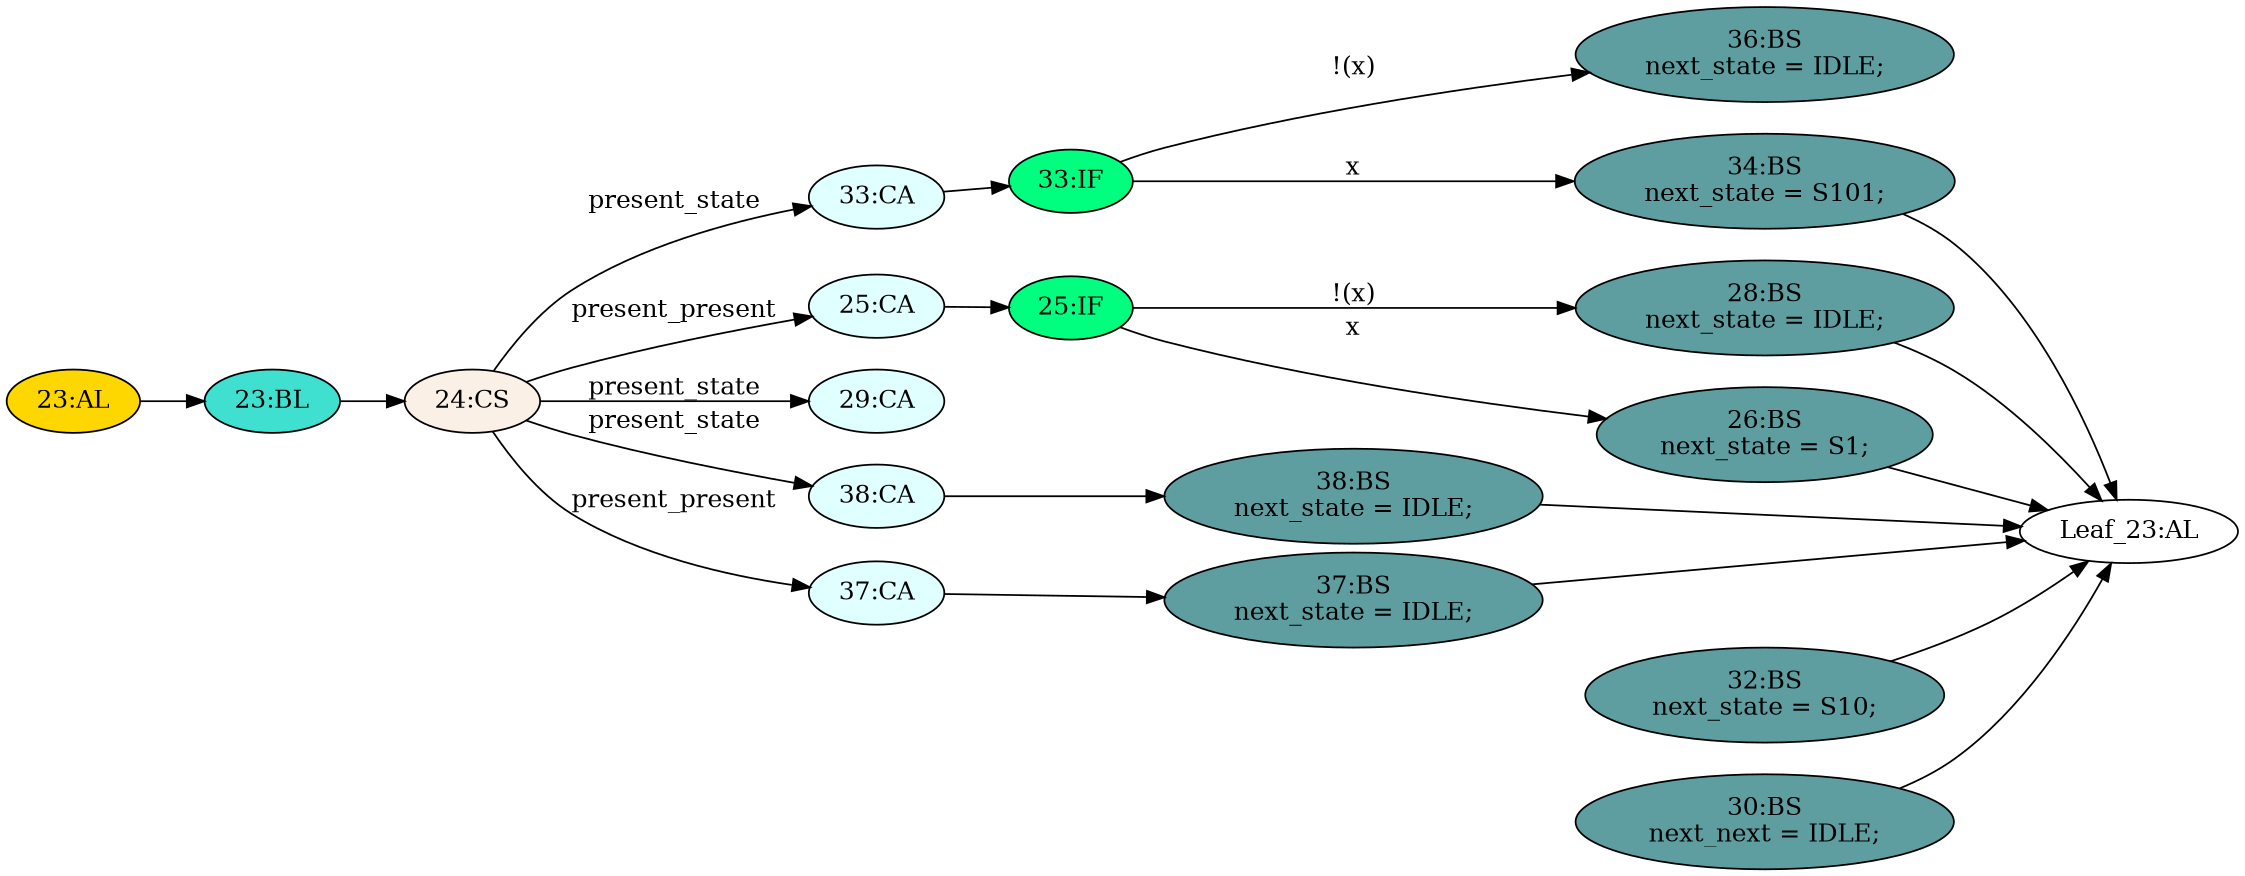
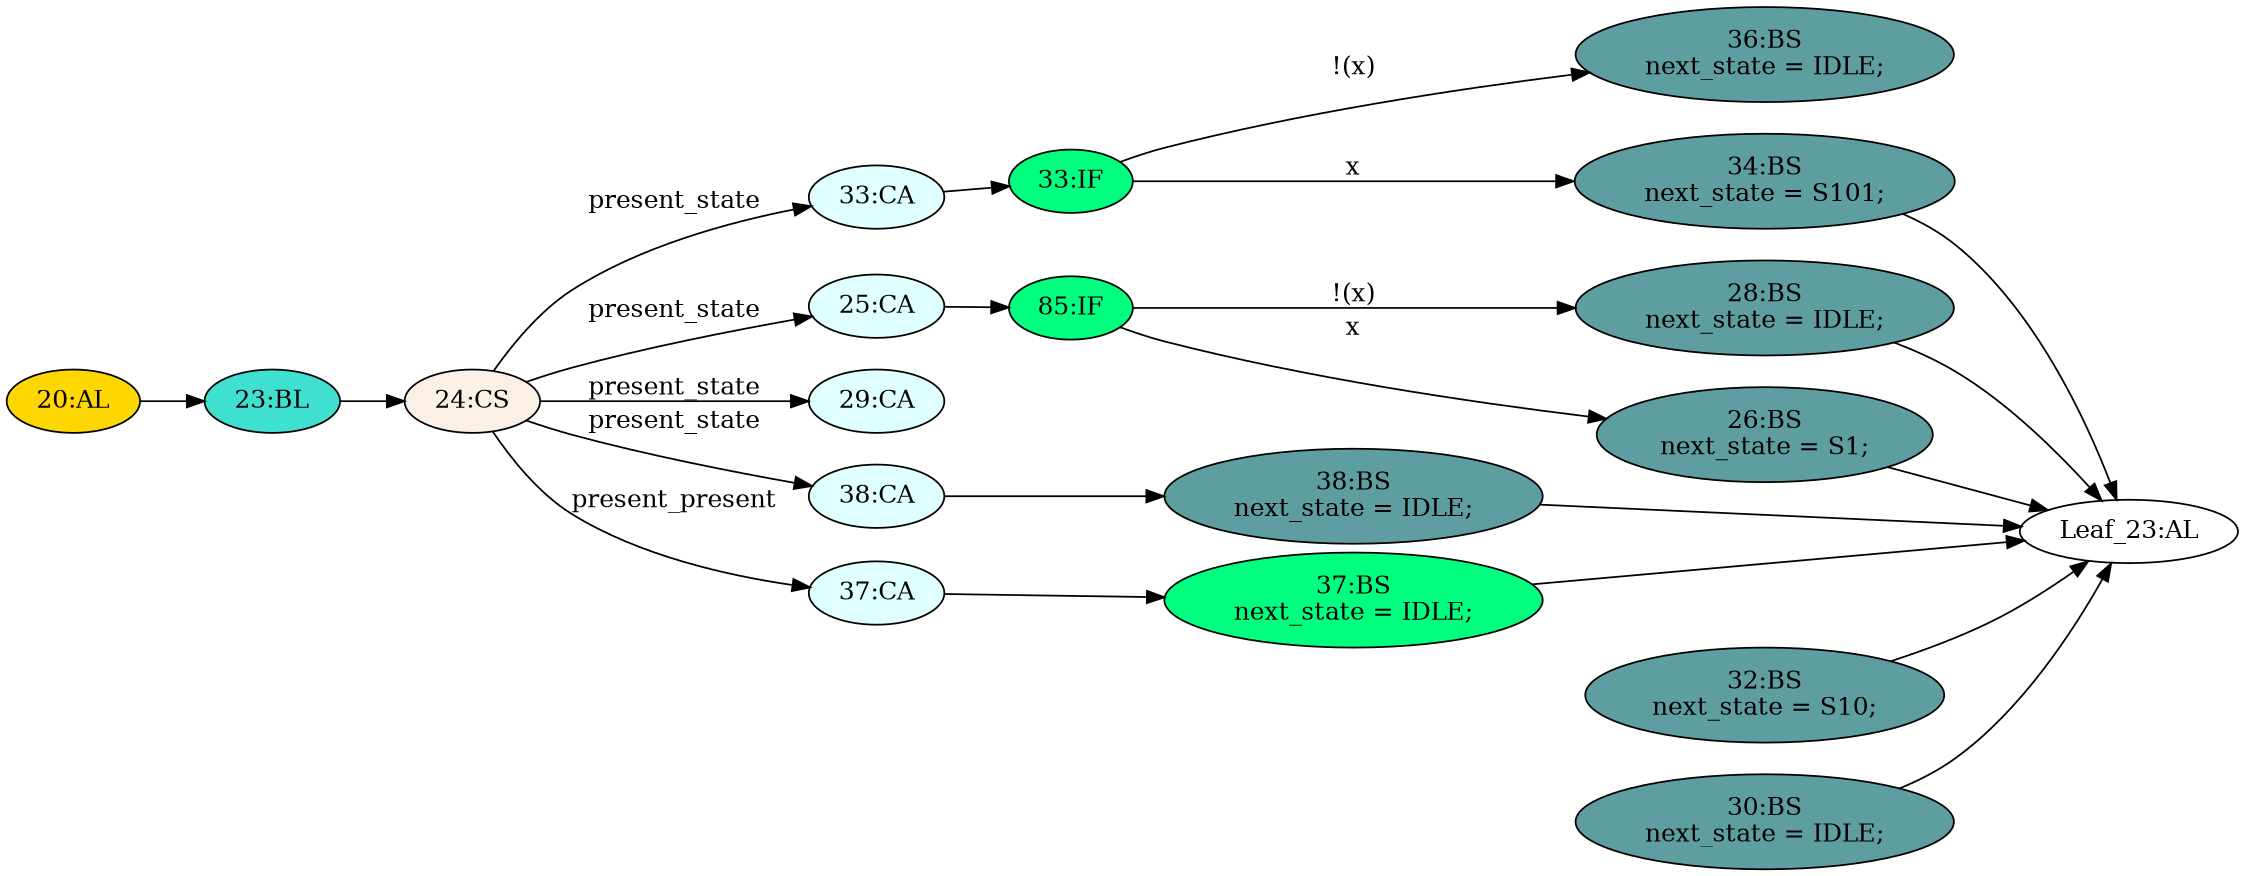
(1071, 308) -> (1071, 308)
(674, 311) -> (674, 311)
(73, 401) -> (73, 401)
(1354, 600) -> (1354, 600)
(1765, 822) -> (1765, 822)
